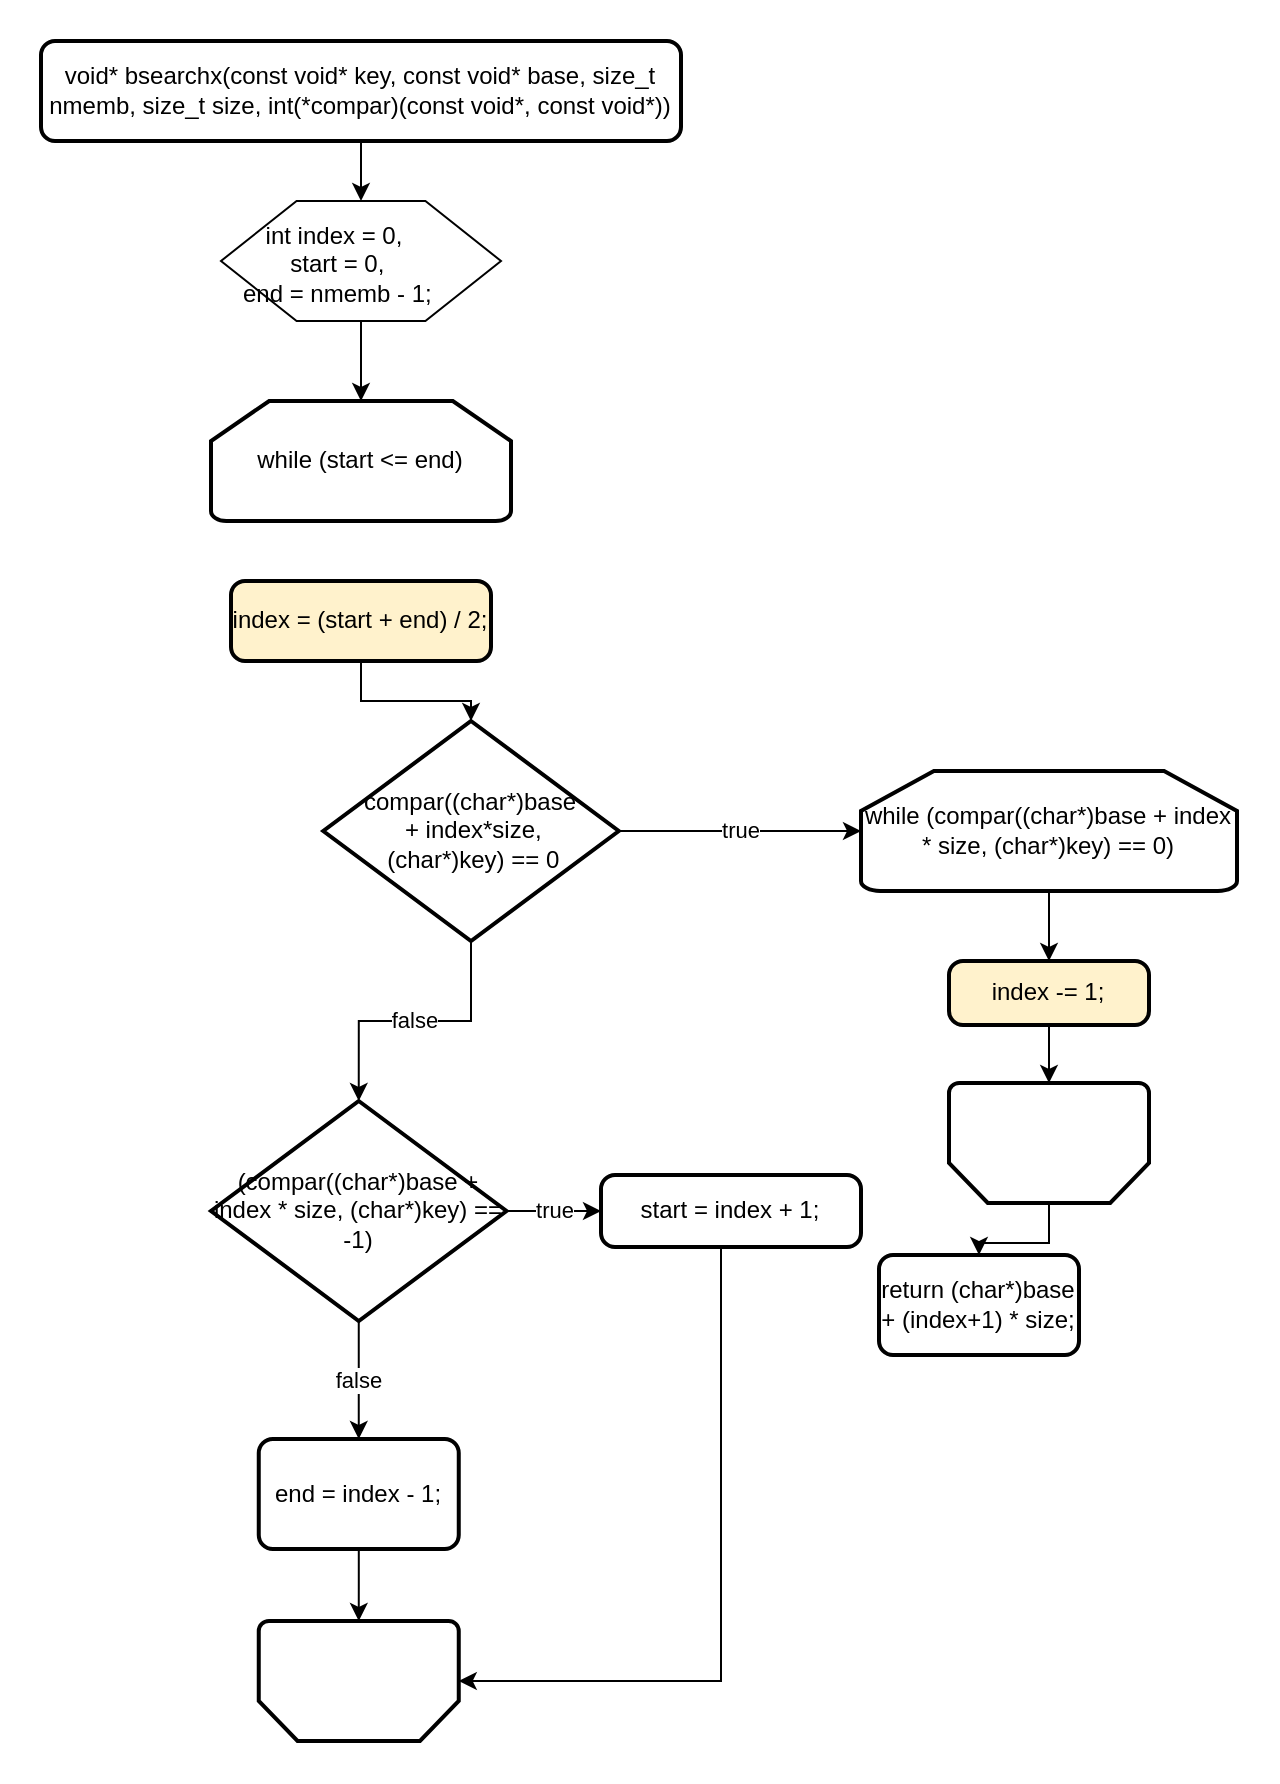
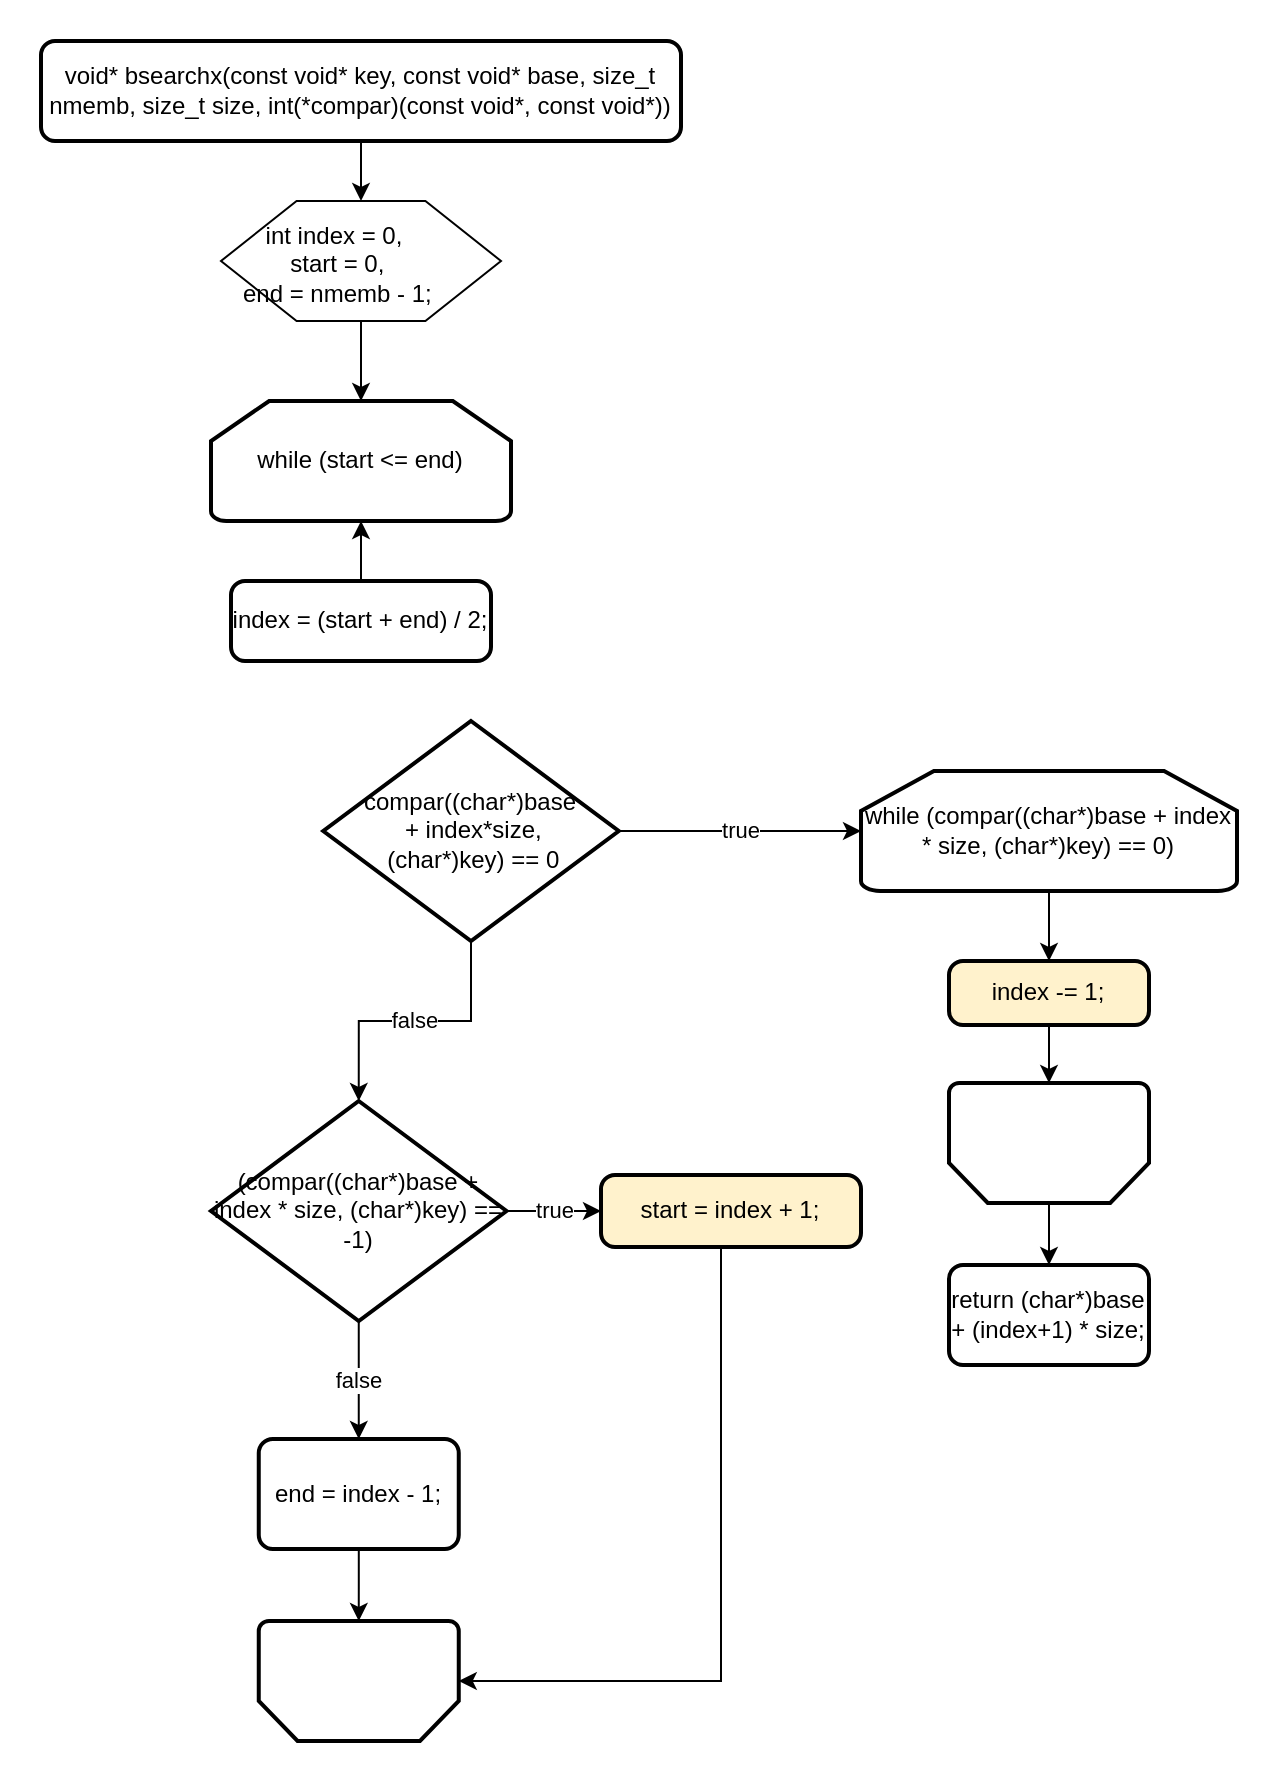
(361, 621) -> (361, 621)
(399, 701) -> (361, 545)
(731, 1211) -> (731, 1211)
(979, 1305) -> (1049, 1315)
